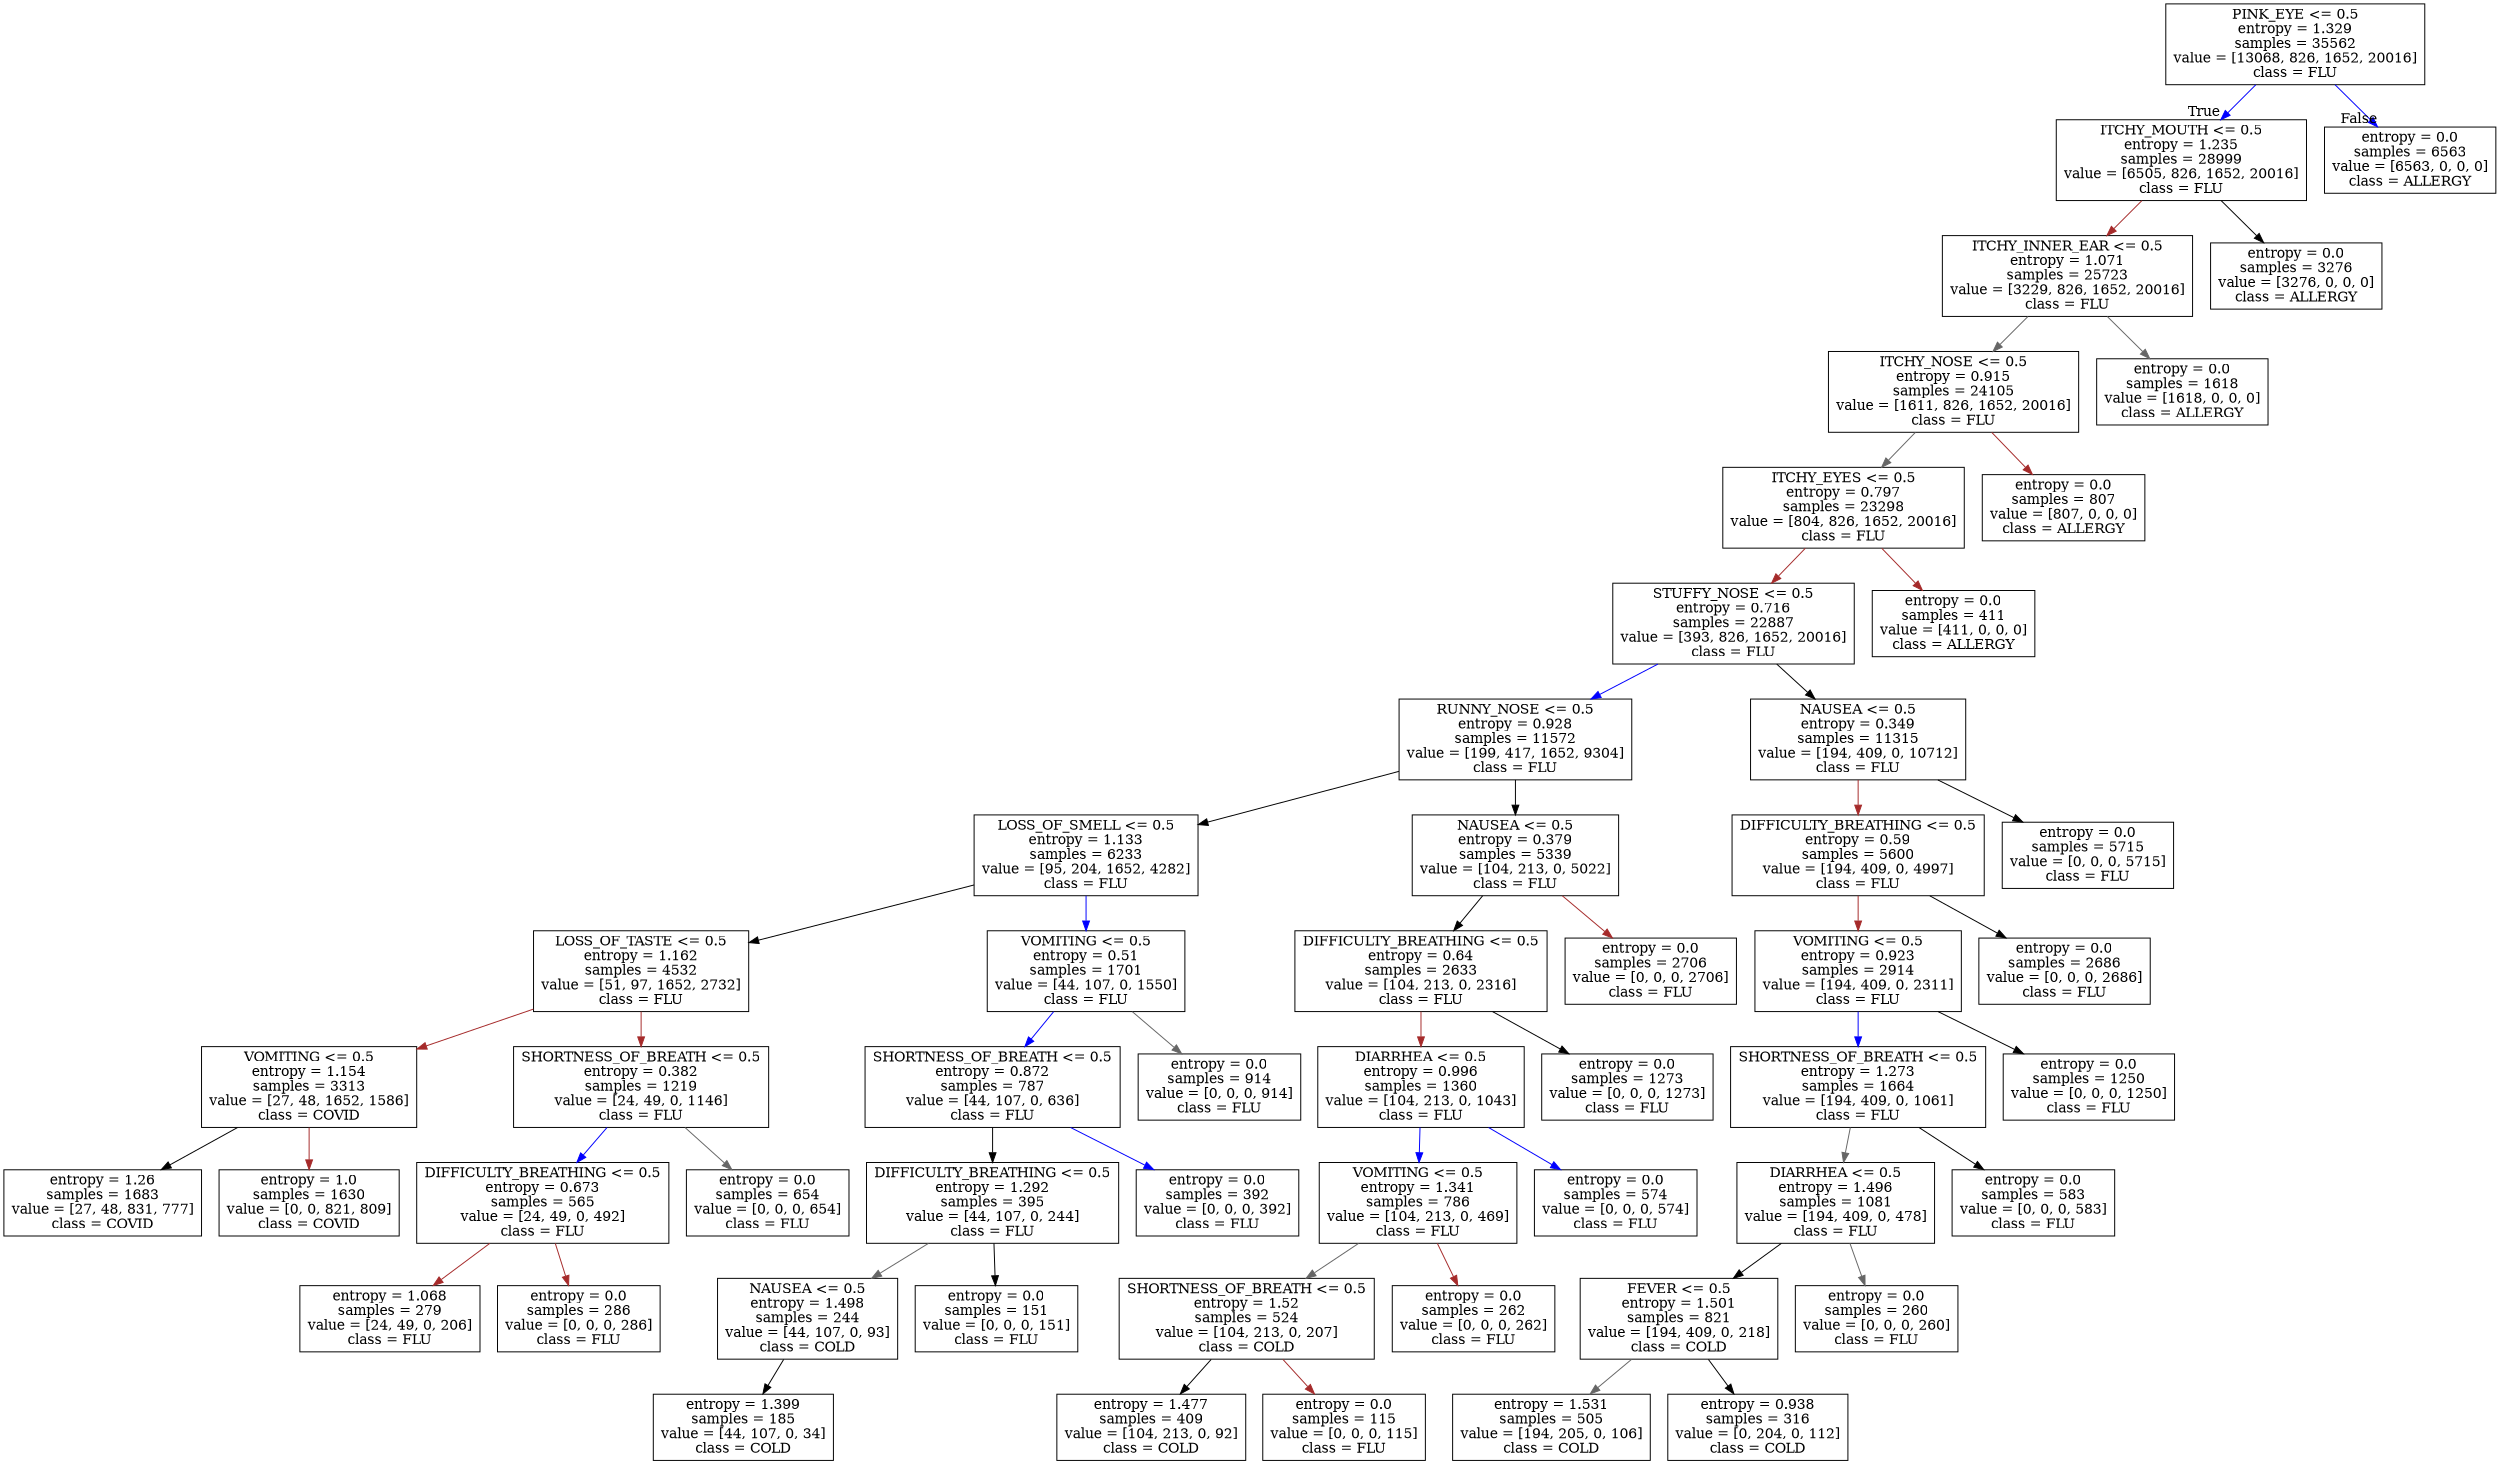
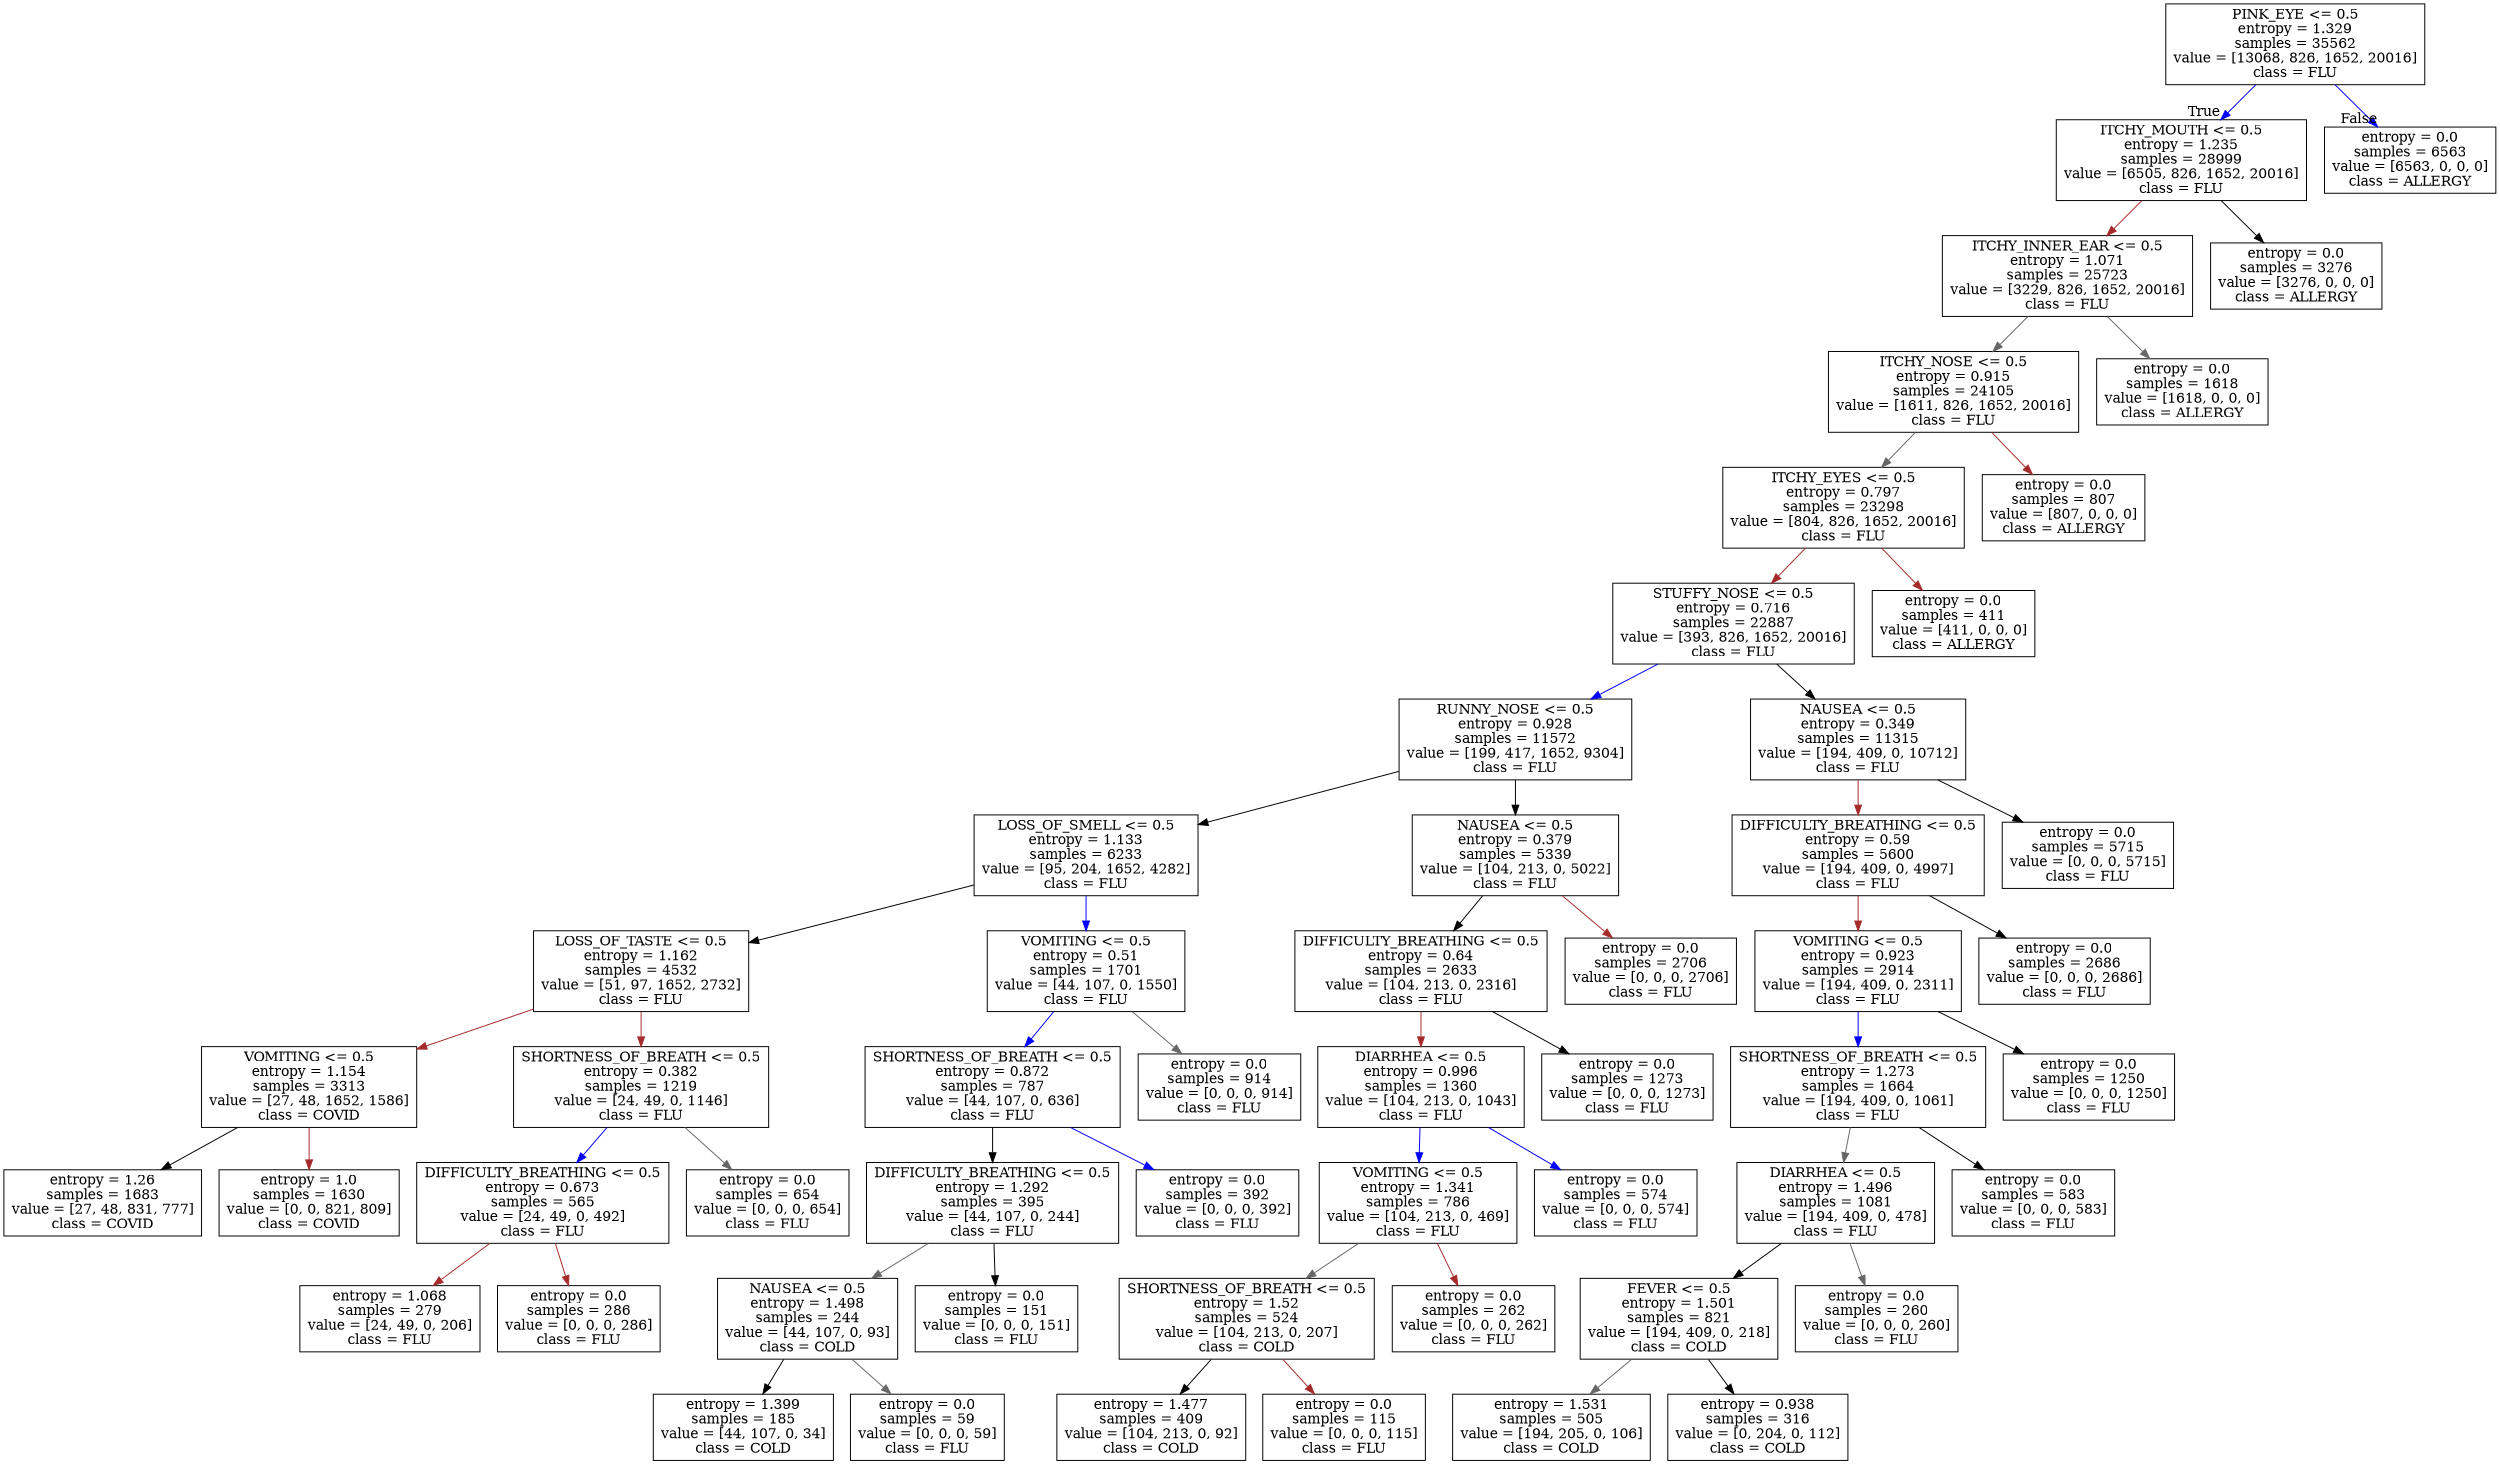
none -> (927, 1427)
